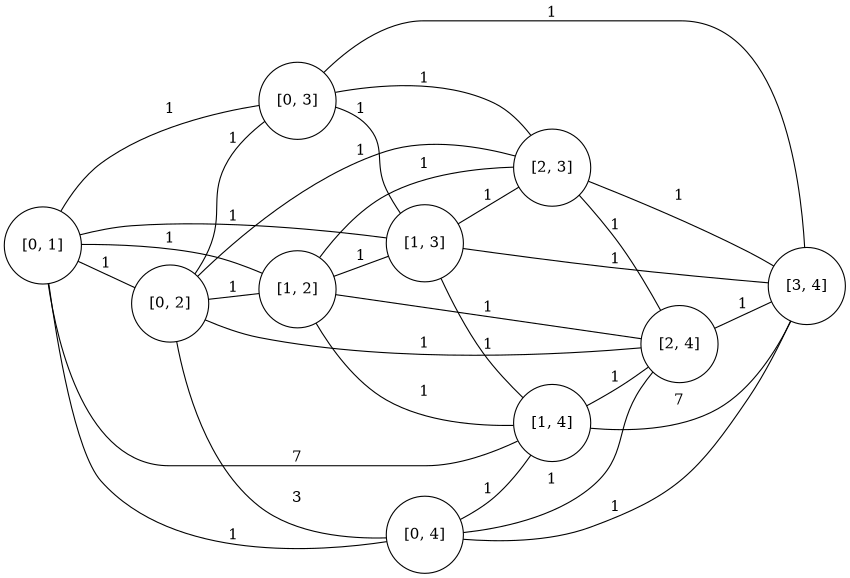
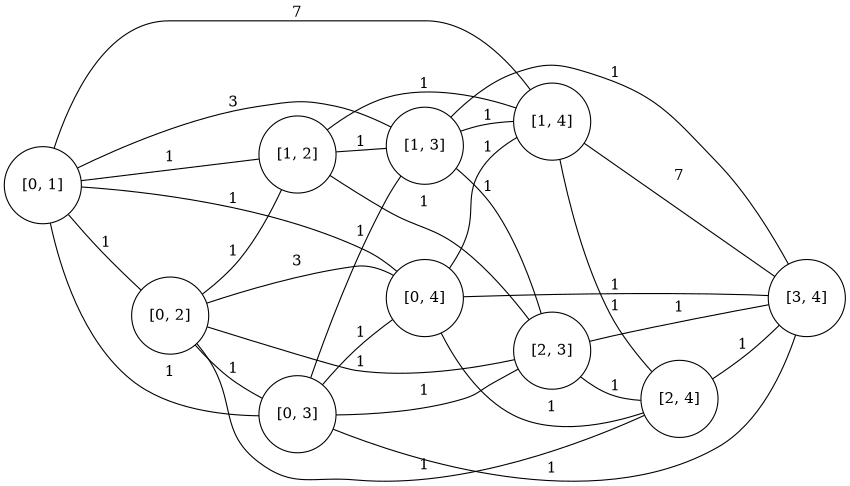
(234, 216) -> (234, 102)
(488, 317) -> none
none -> (355, 350)
